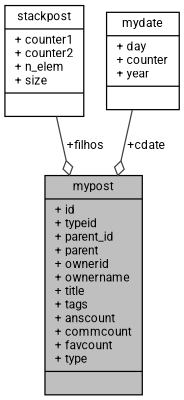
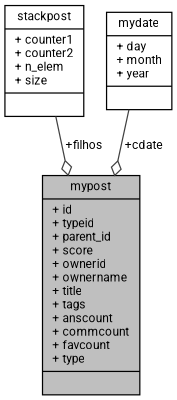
(143, 60) -> (139, 60)
(77, 251) -> (73, 251)
